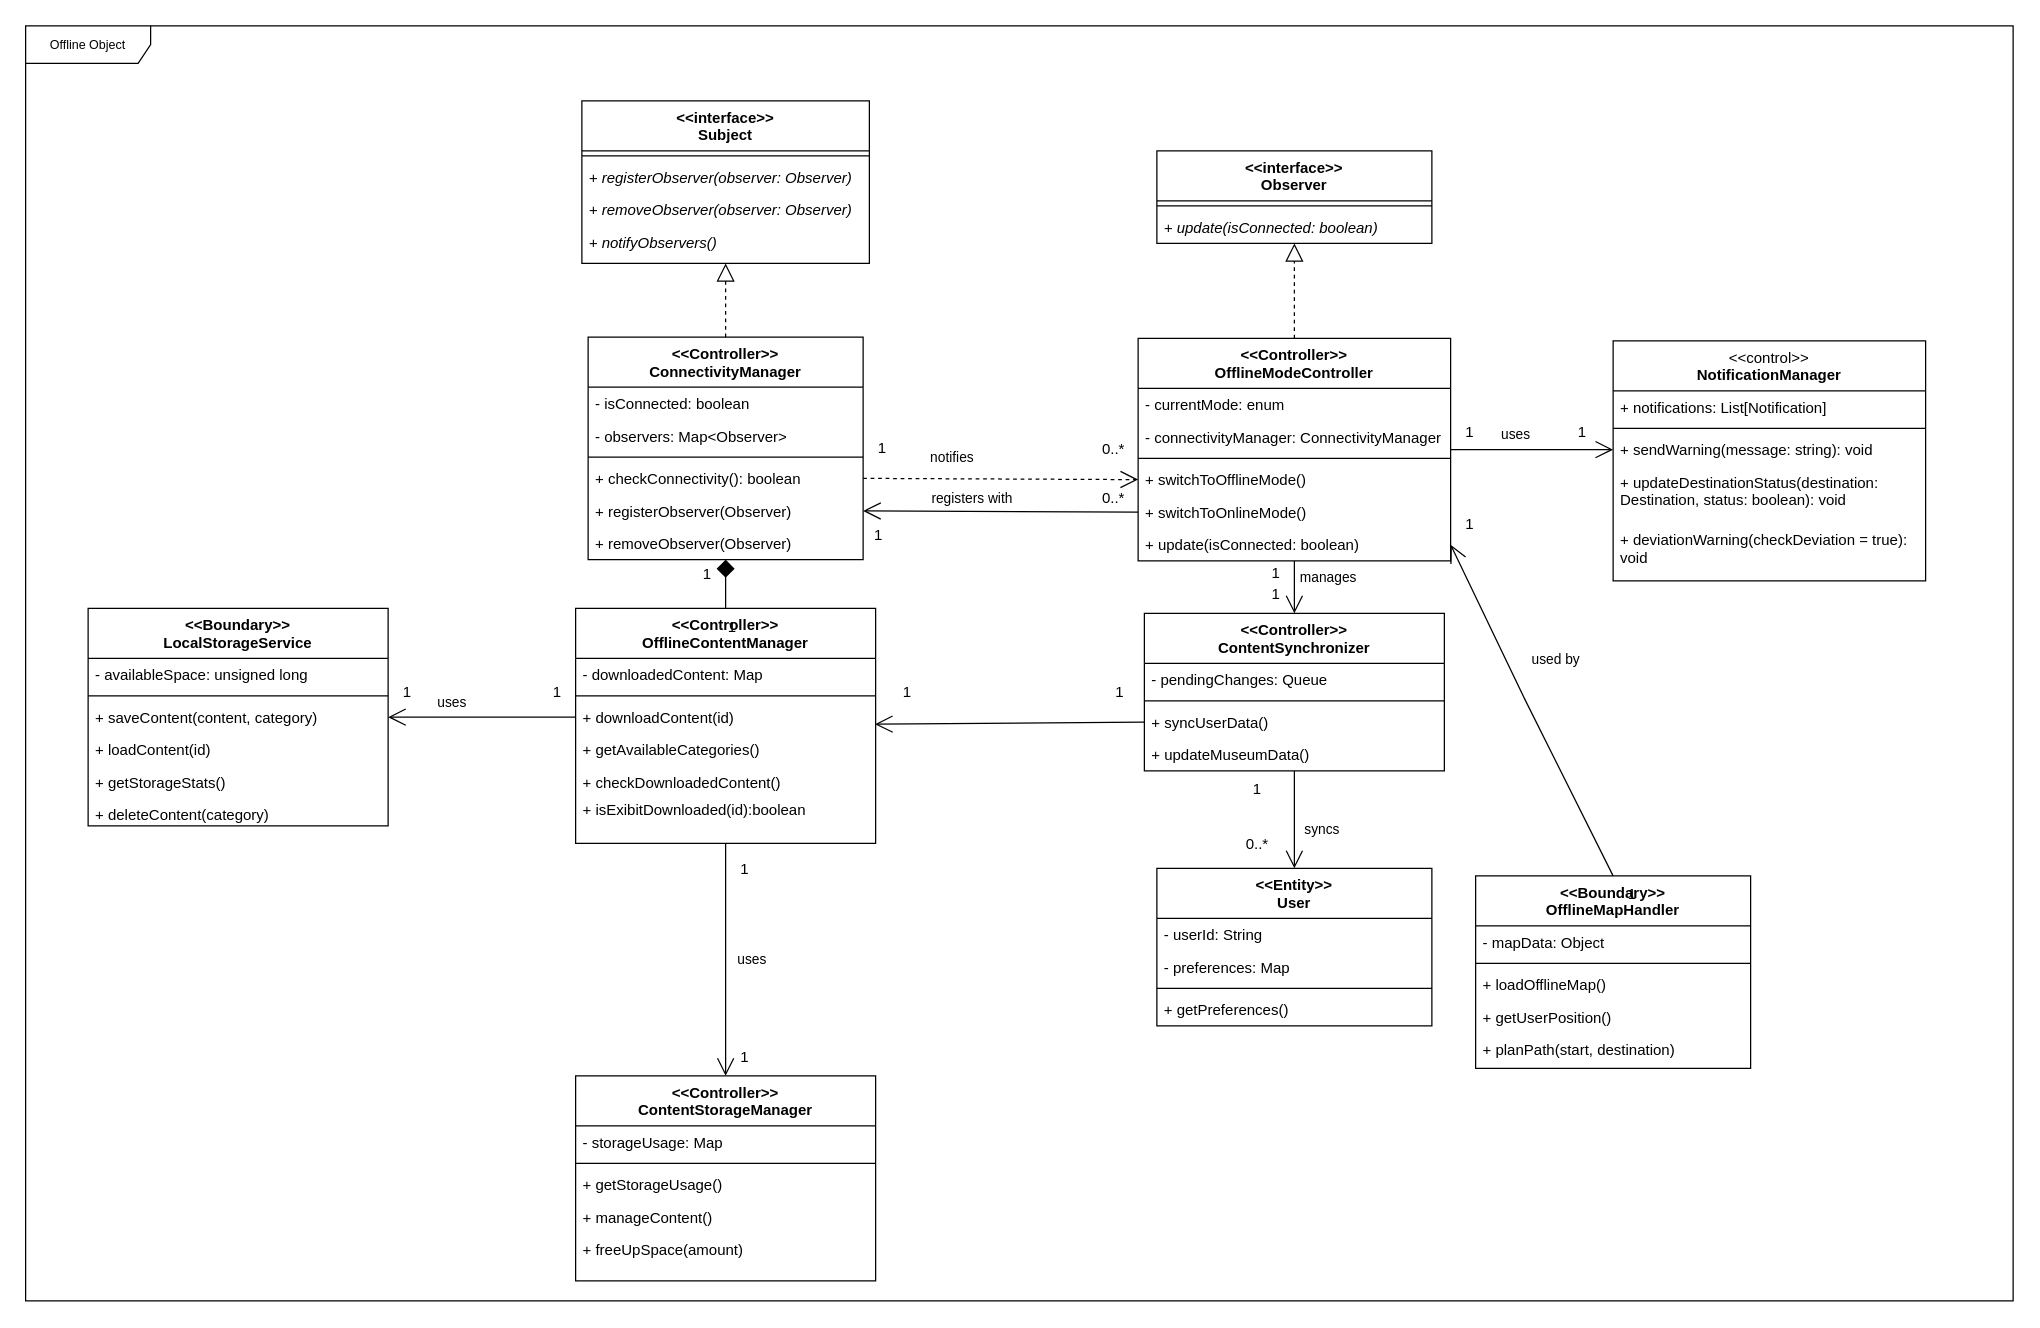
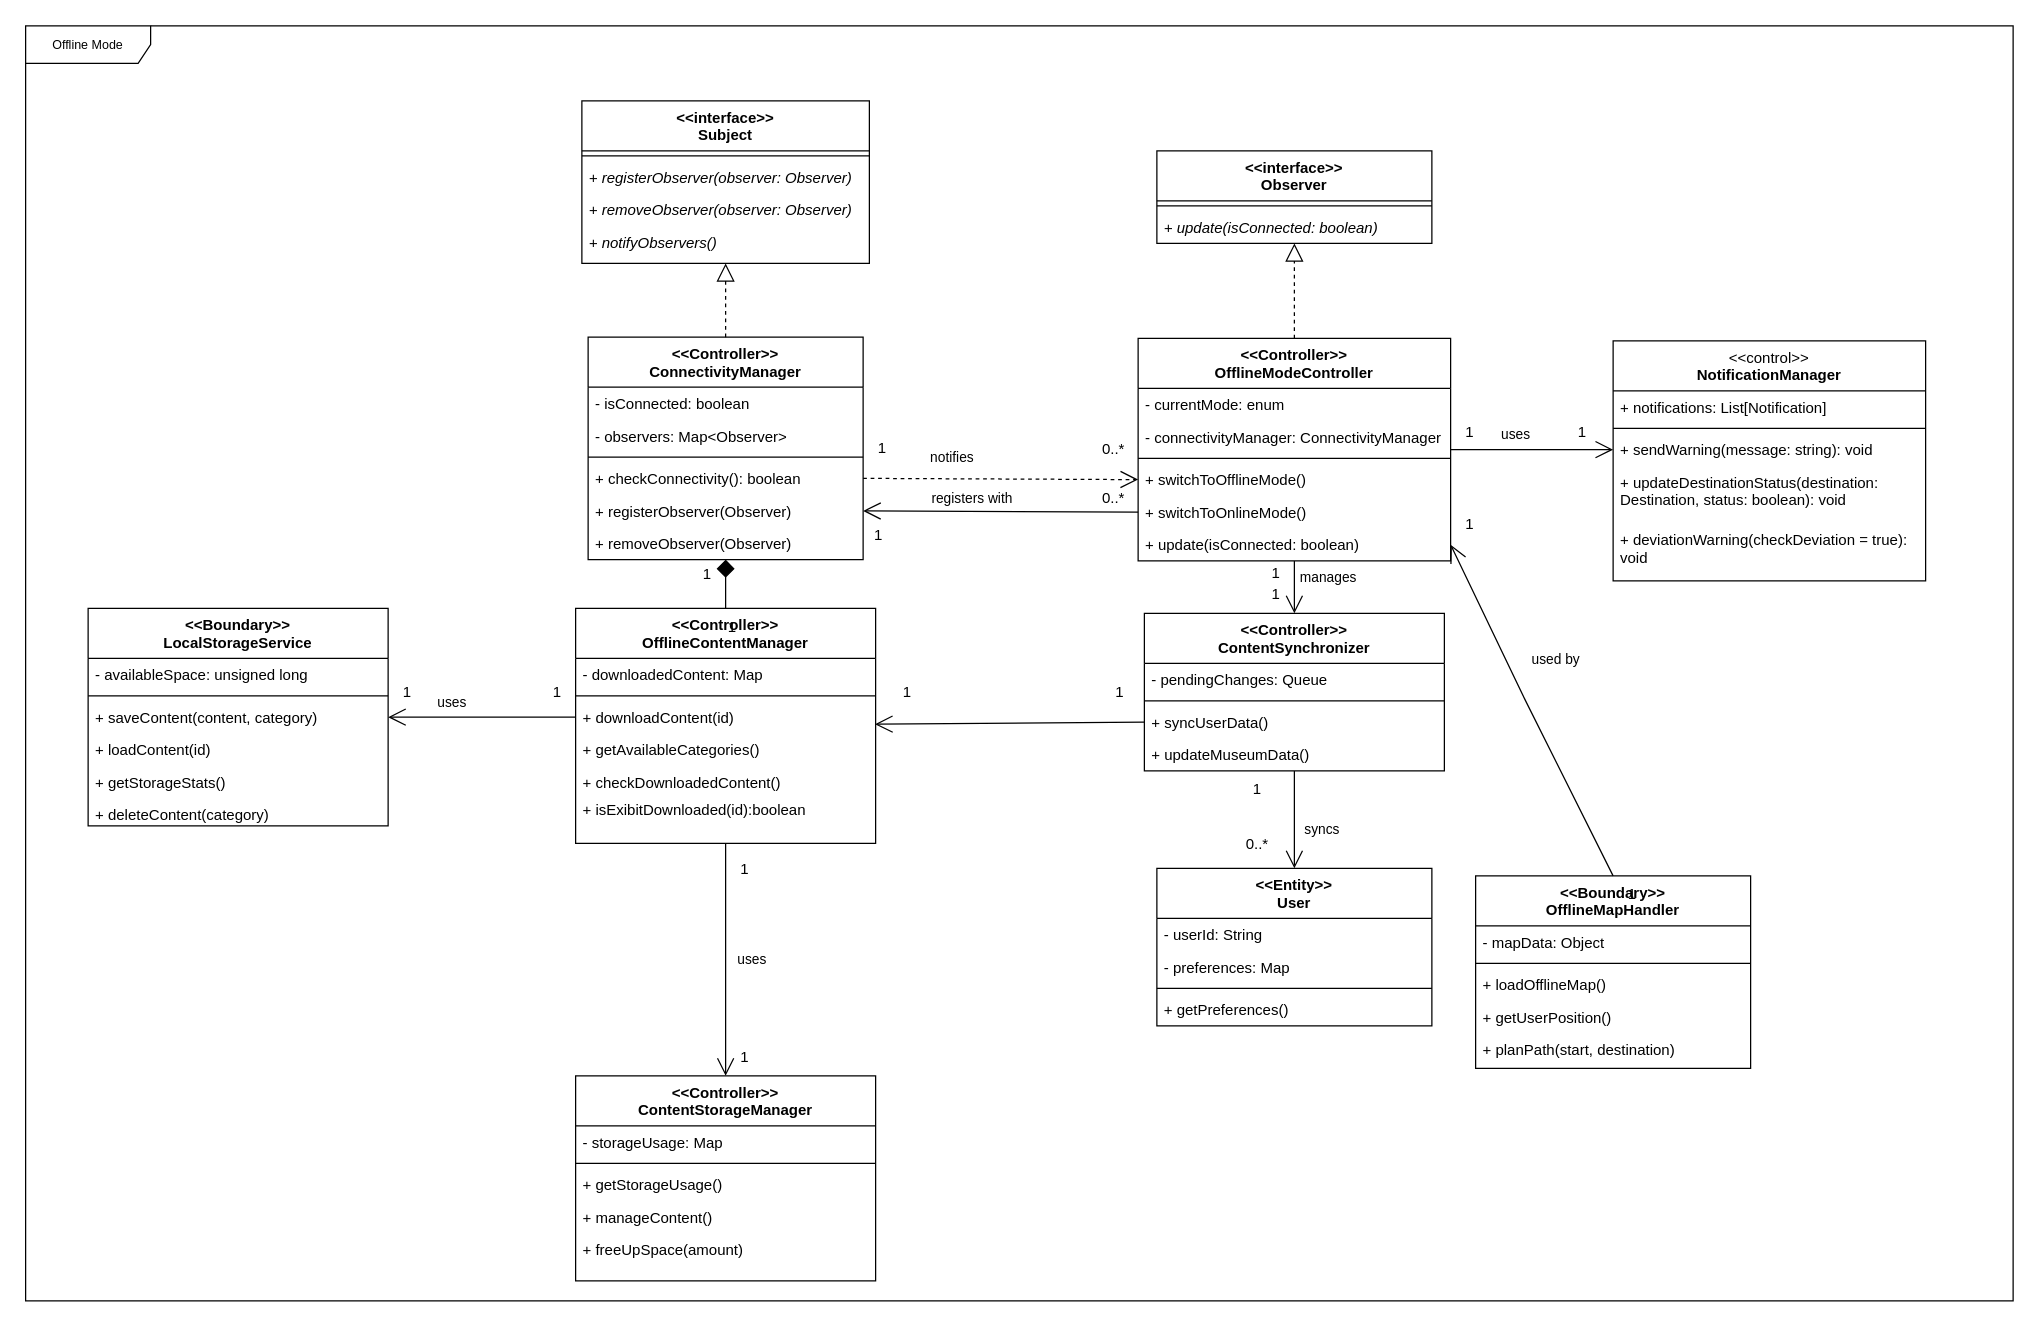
(88, 44) -> (88, 44)
